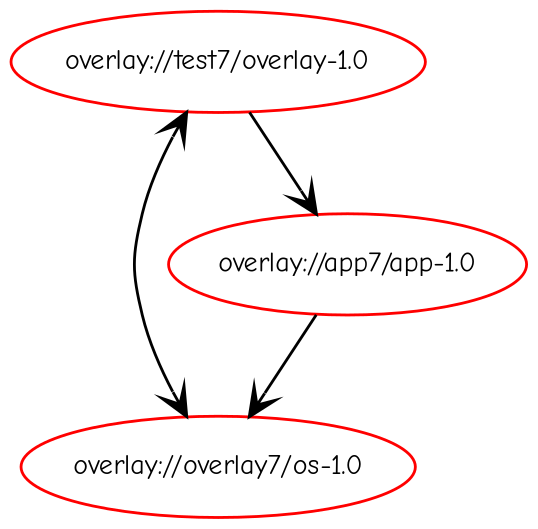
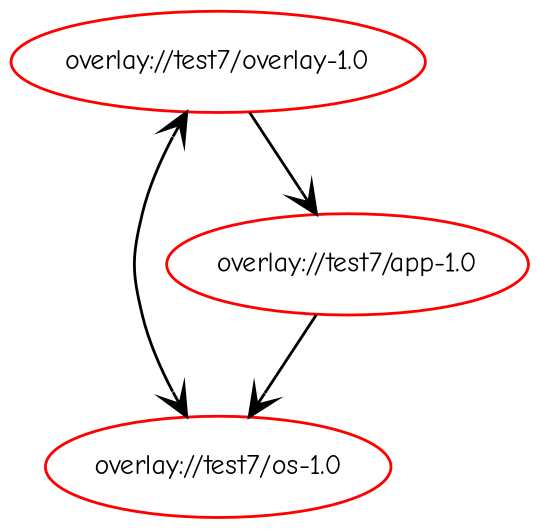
(348, 264) -> (348, 264)
(218, 467) -> (218, 467)
